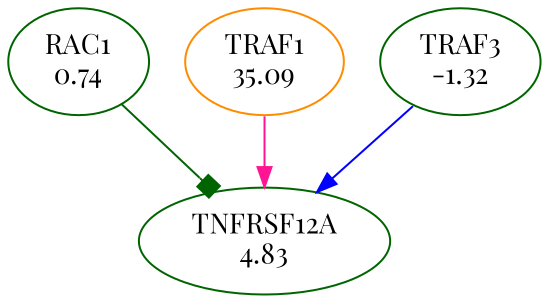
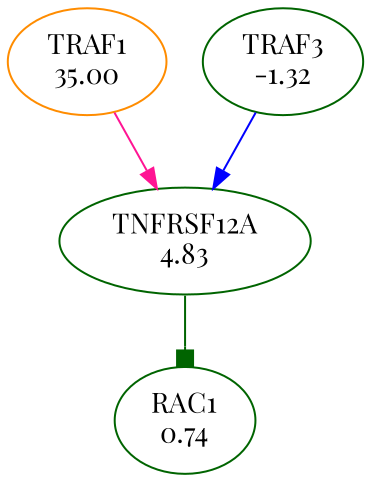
(265, 62) -> (87, 62)
(161, 141) -> (185, 321)
